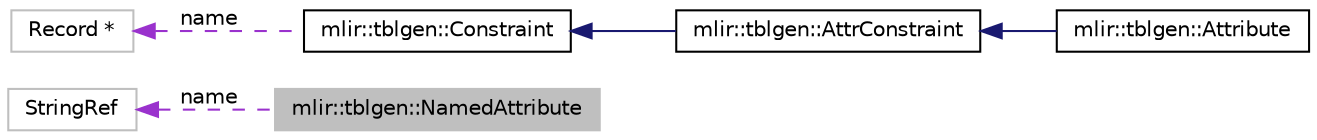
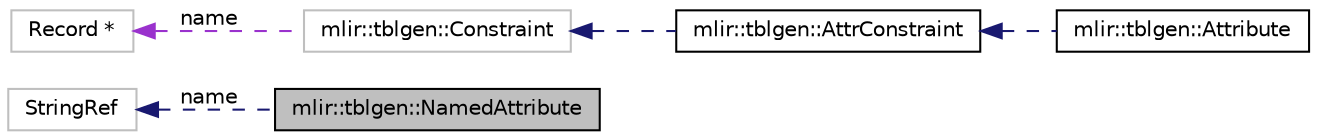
(437, 31) -> (437, 31)
(634, 31) -> (634, 31)
(1029, 31) -> (1029, 31)
(216, 110) -> (216, 110)
(437, 110) -> (437, 110)
